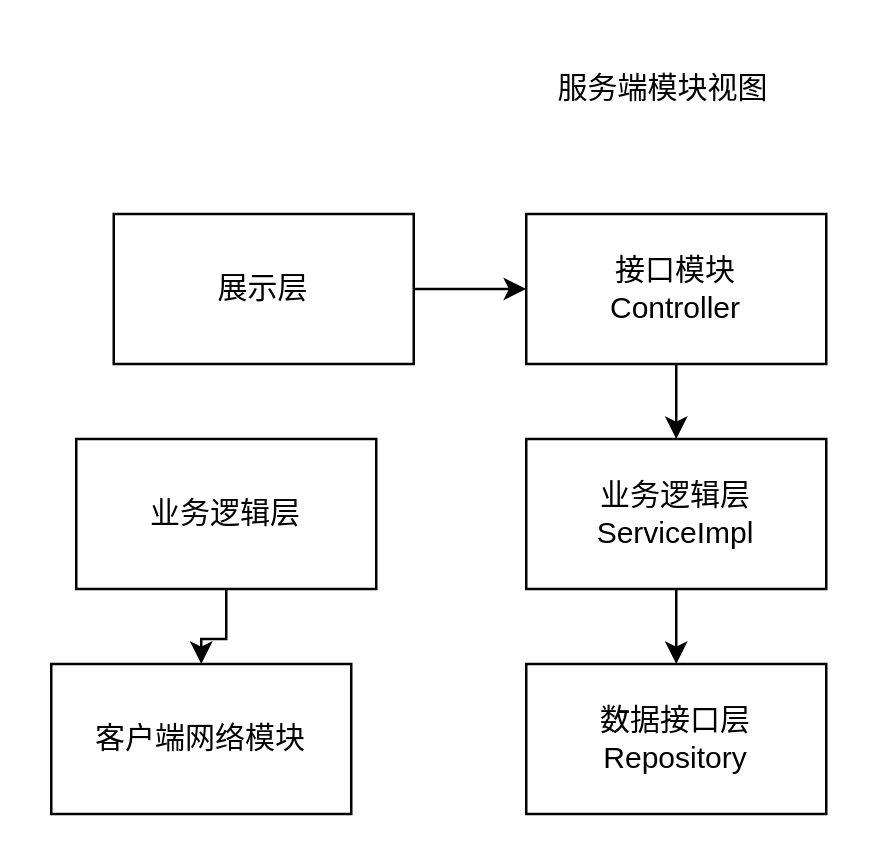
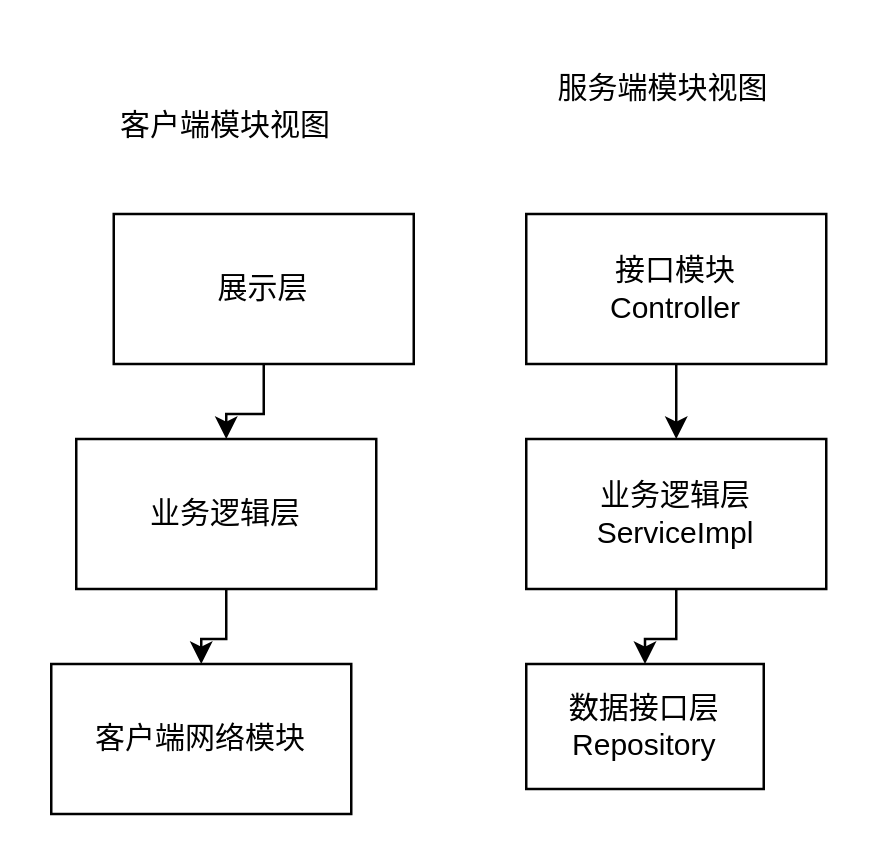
none -> (226, 126)
(462, 289) -> (264, 412)
(676, 739) -> (645, 726)
